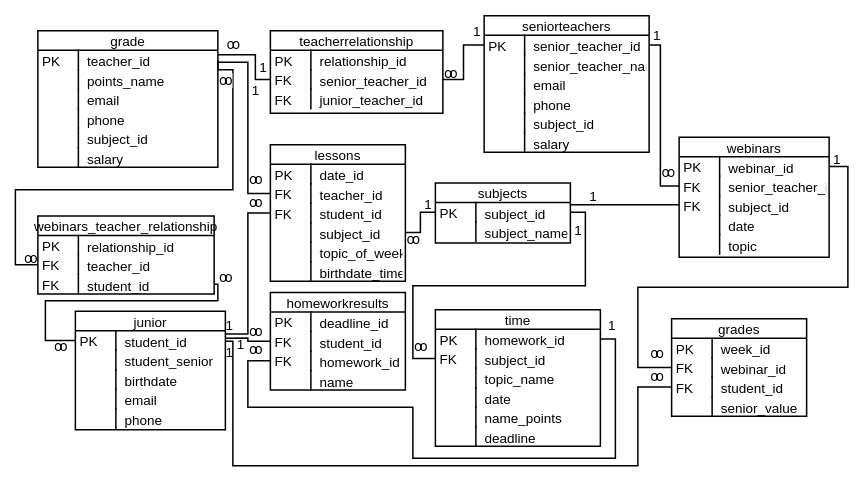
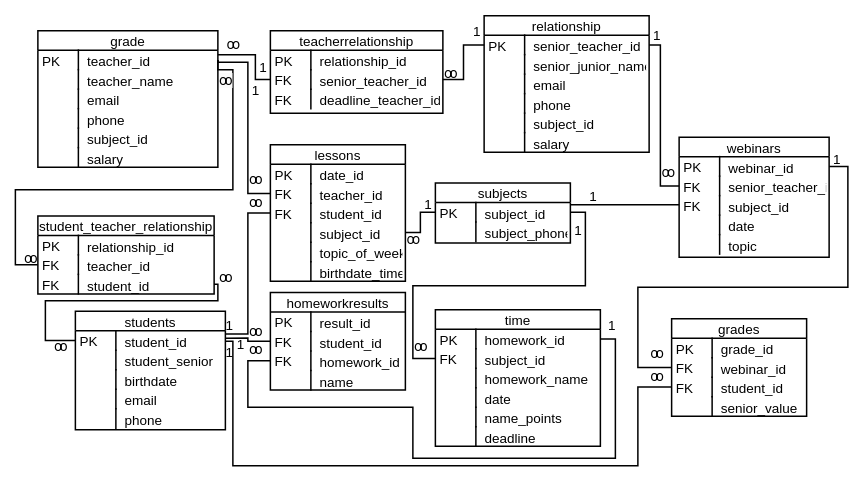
(566, 26) -> (566, 26)
(603, 66) -> (598, 66)
(127, 81) -> (132, 81)
(380, 101) -> (386, 101)
(126, 227) -> (126, 227)
(530, 233) -> (534, 233)
(150, 322) -> (150, 322)
(356, 323) -> (350, 323)
(745, 350) -> (749, 350)
(521, 380) -> (534, 380)
